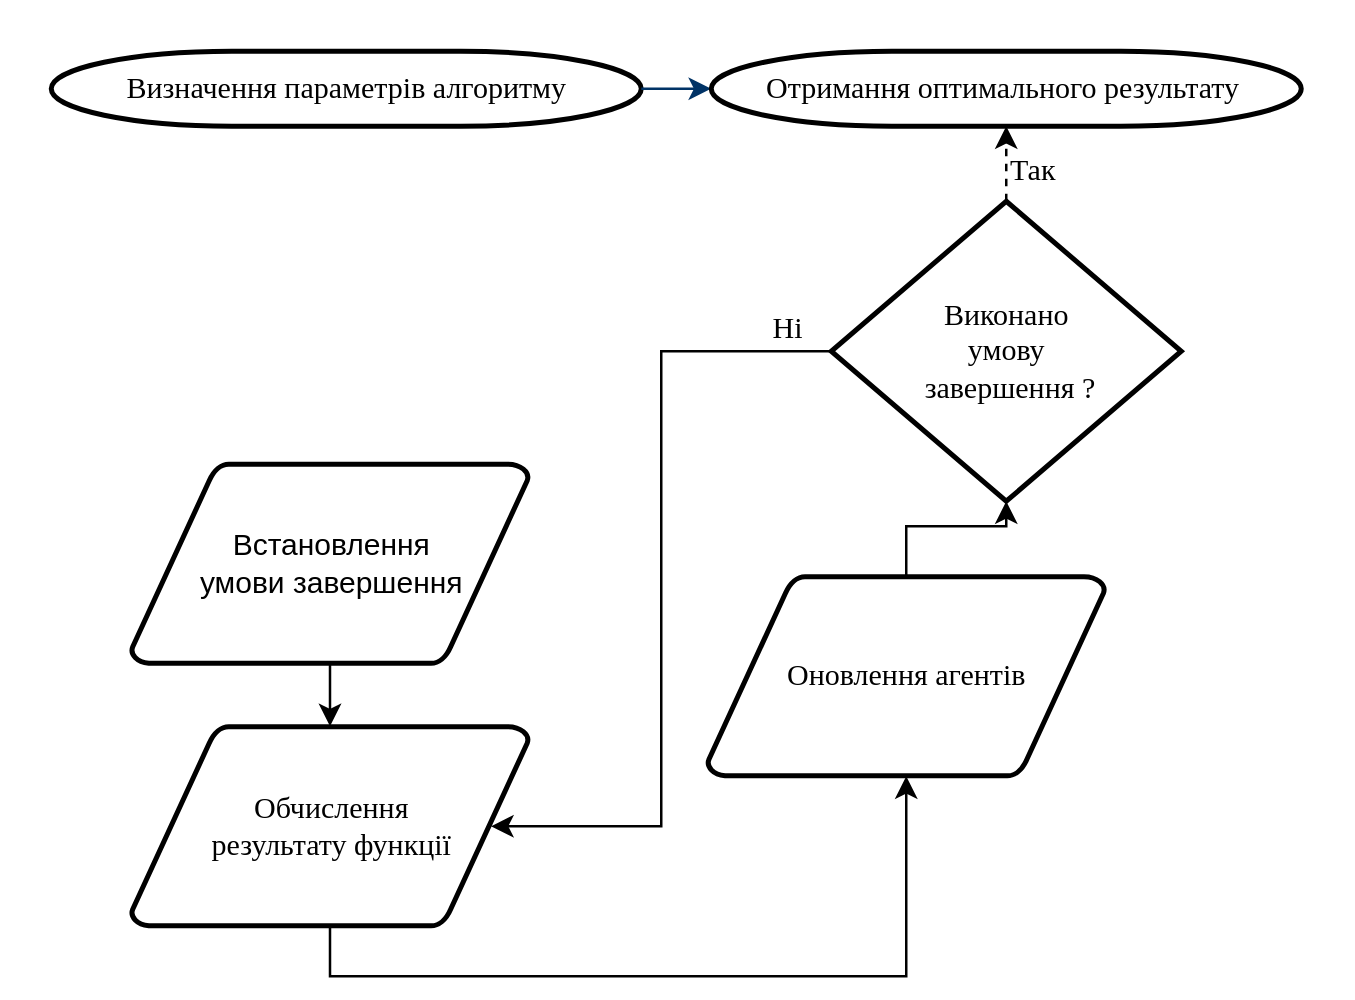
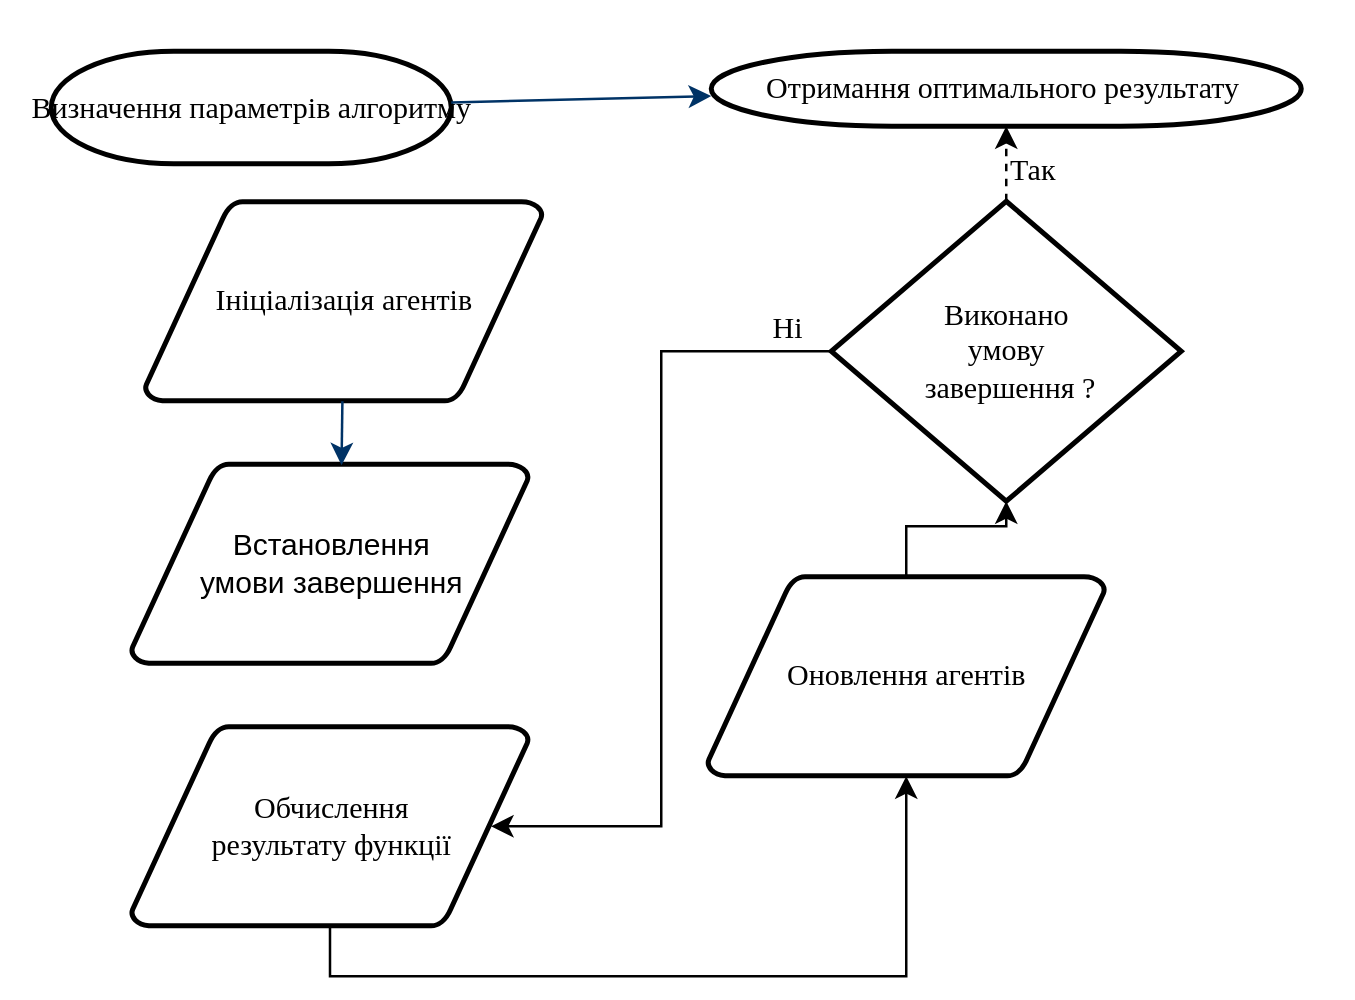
(346, 89) -> (251, 108)
none -> (344, 301)
none -> (342, 425)
(330, 687) -> none
